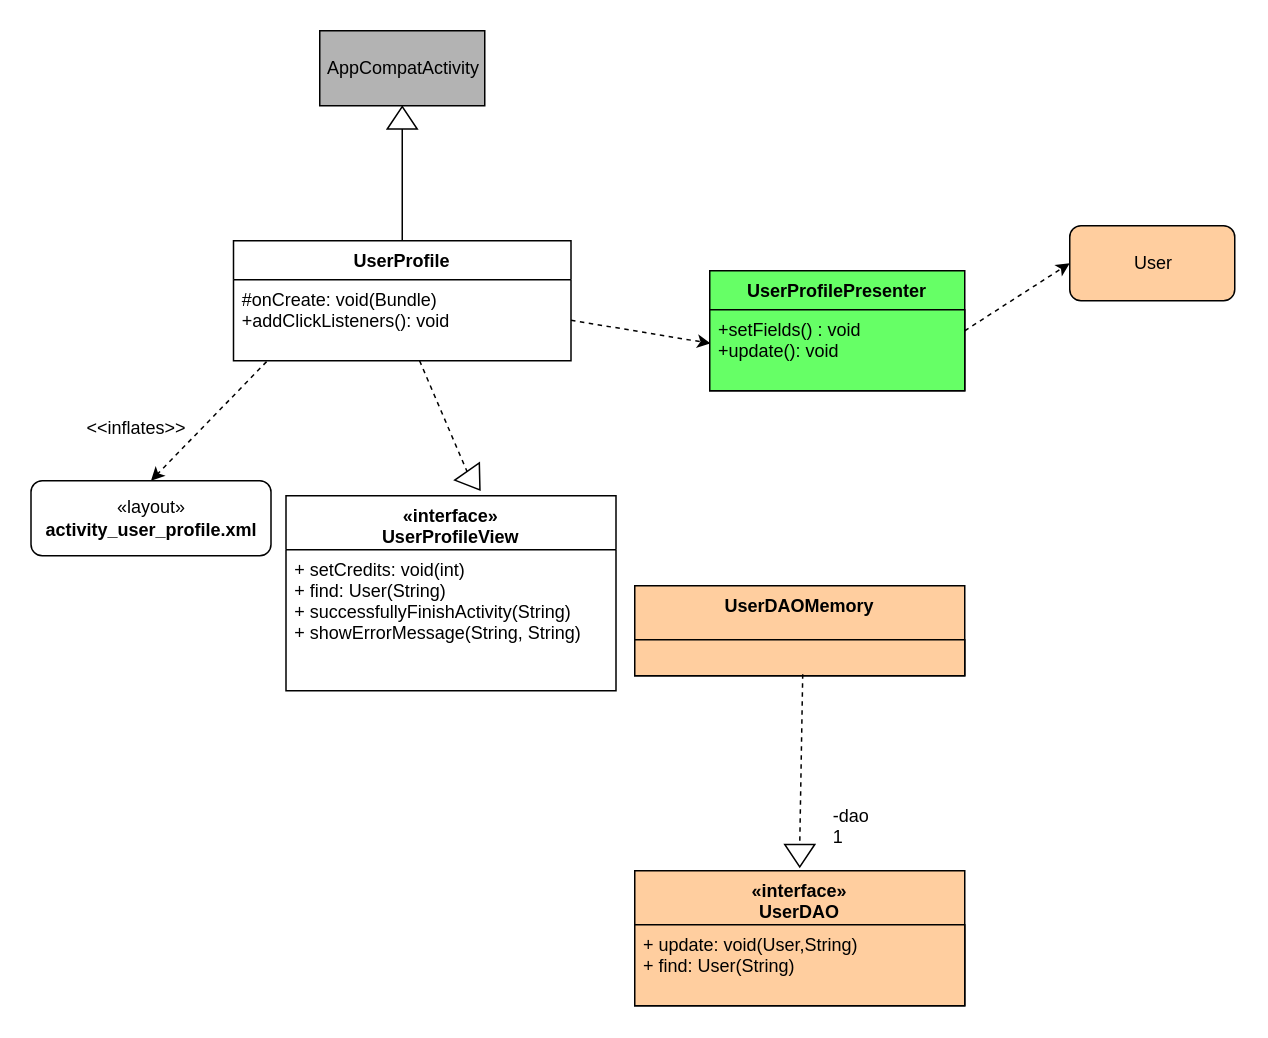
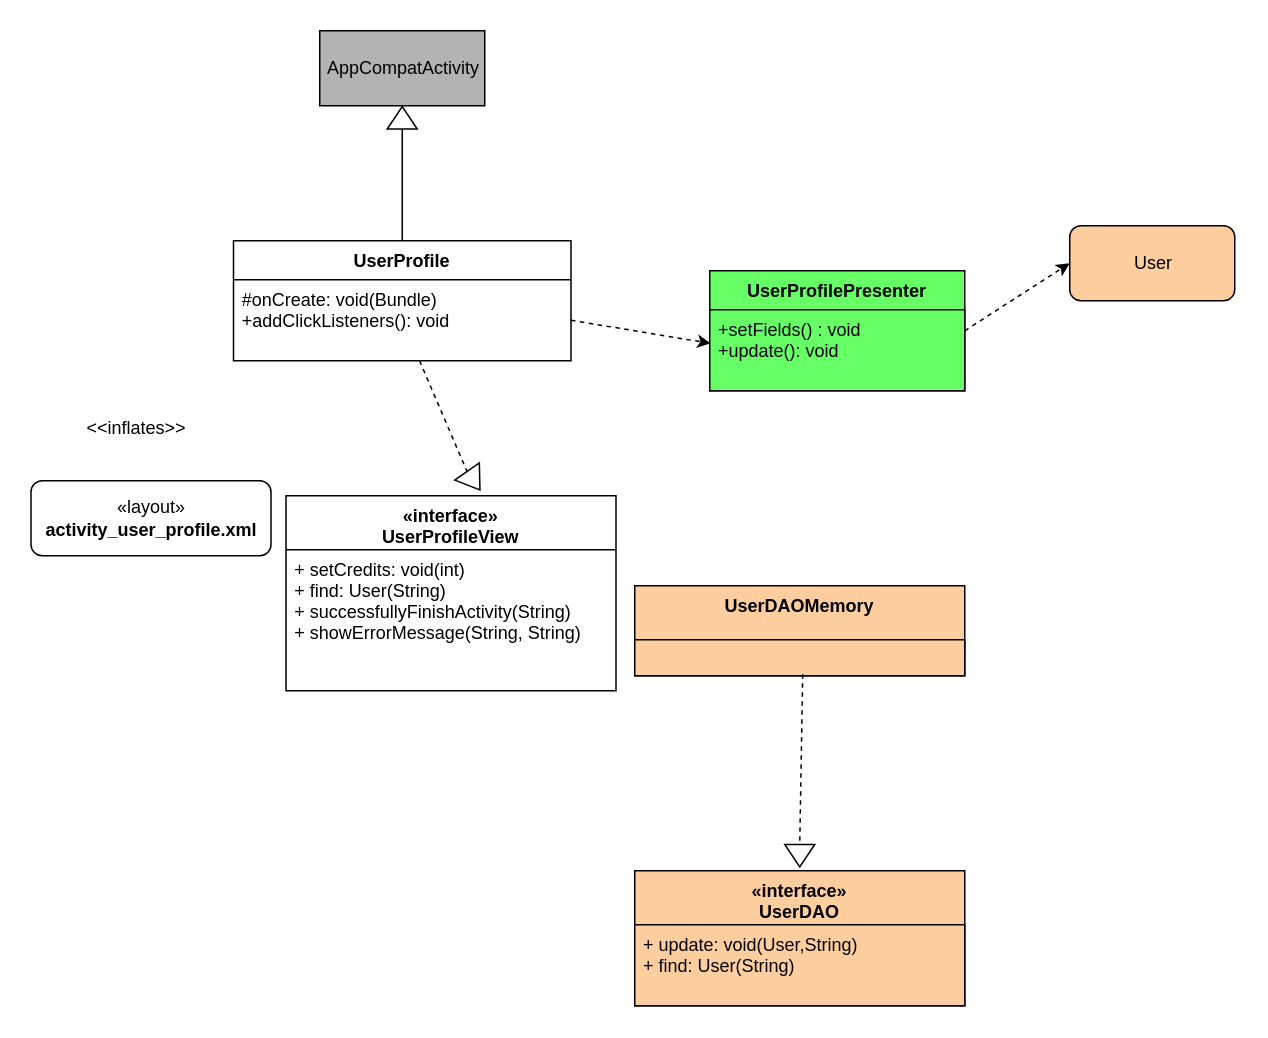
(211, 418) -> none
(867, 818) -> none
